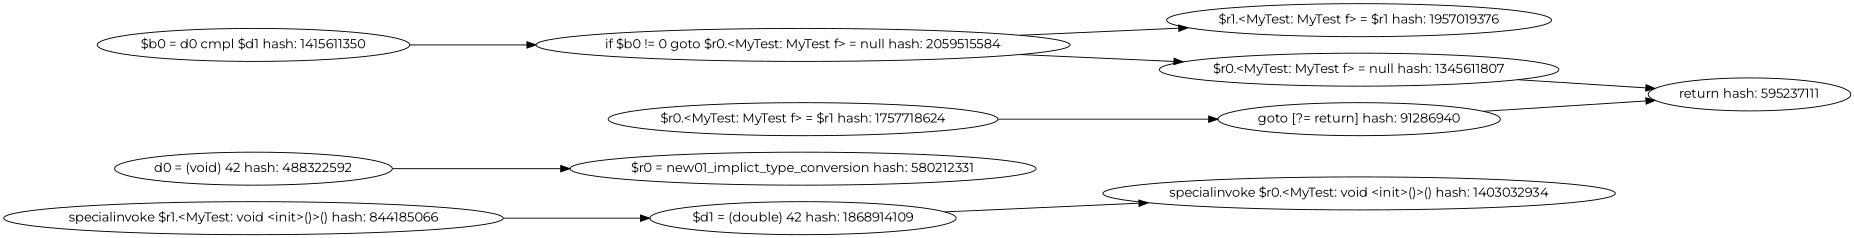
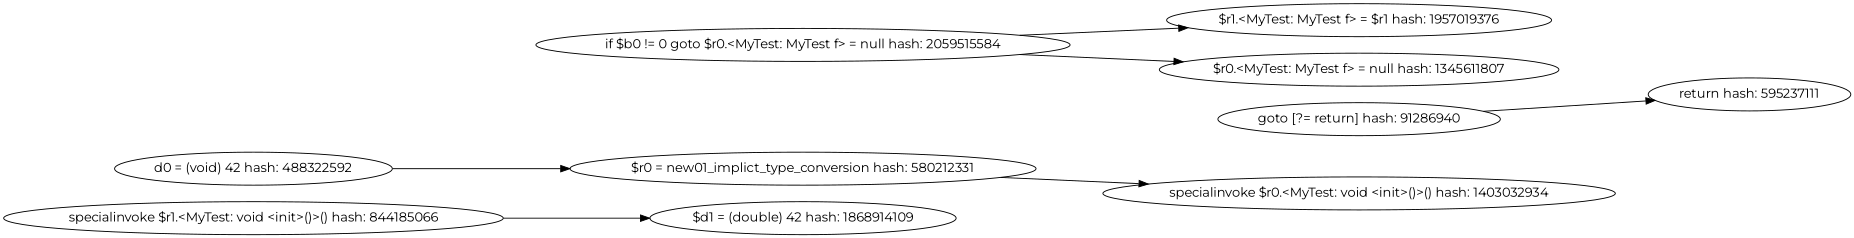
(253, 45) -> none
(1582, 84) -> none
(803, 119) -> none
(1042, 208) -> (1070, 181)
